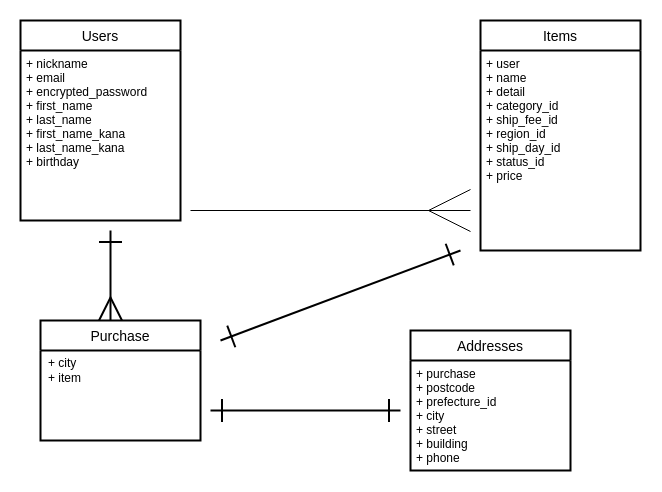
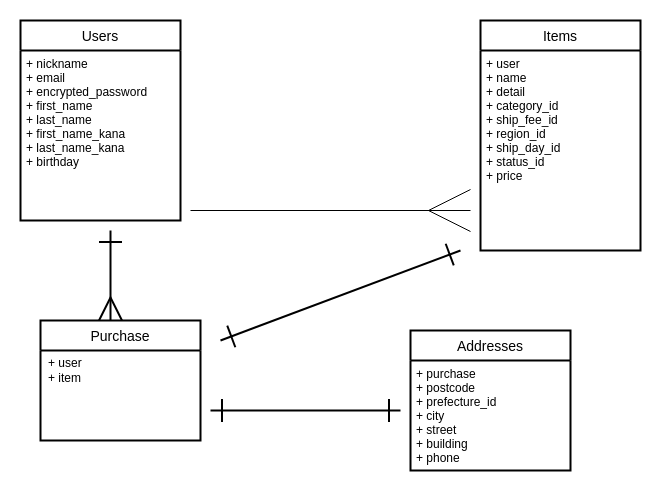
(71, 371) -> (71, 371)
